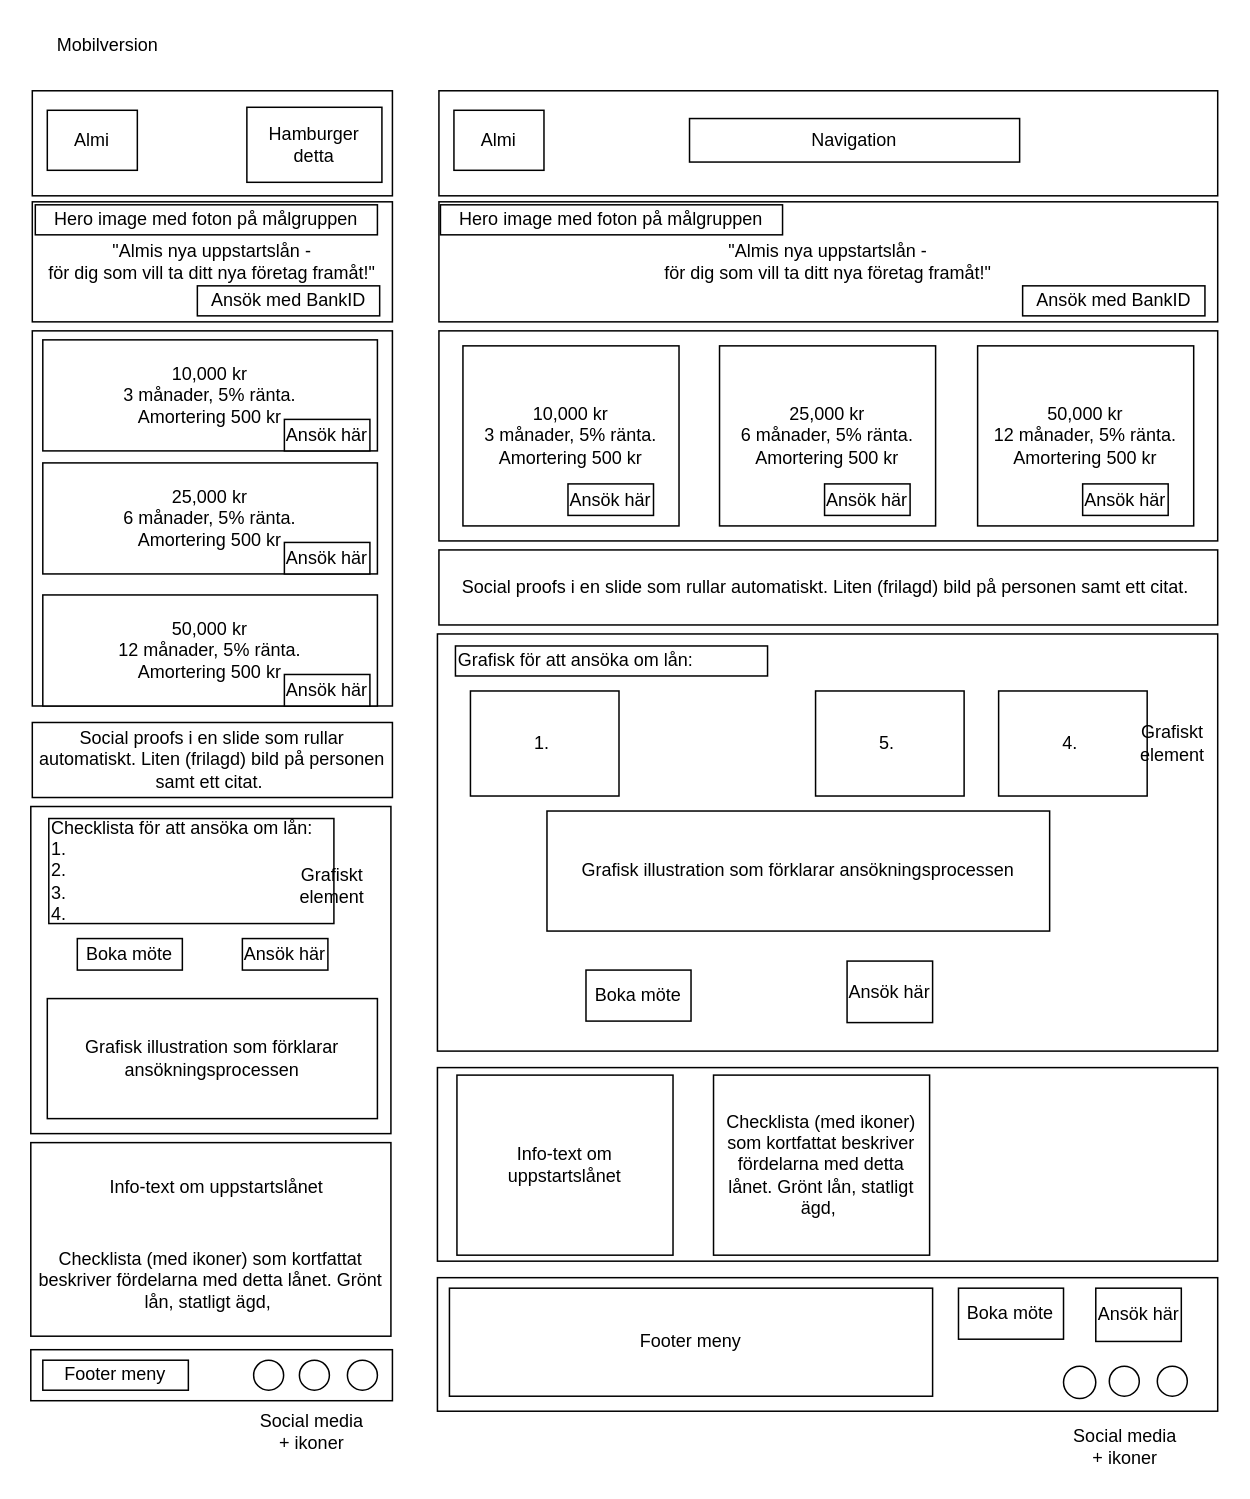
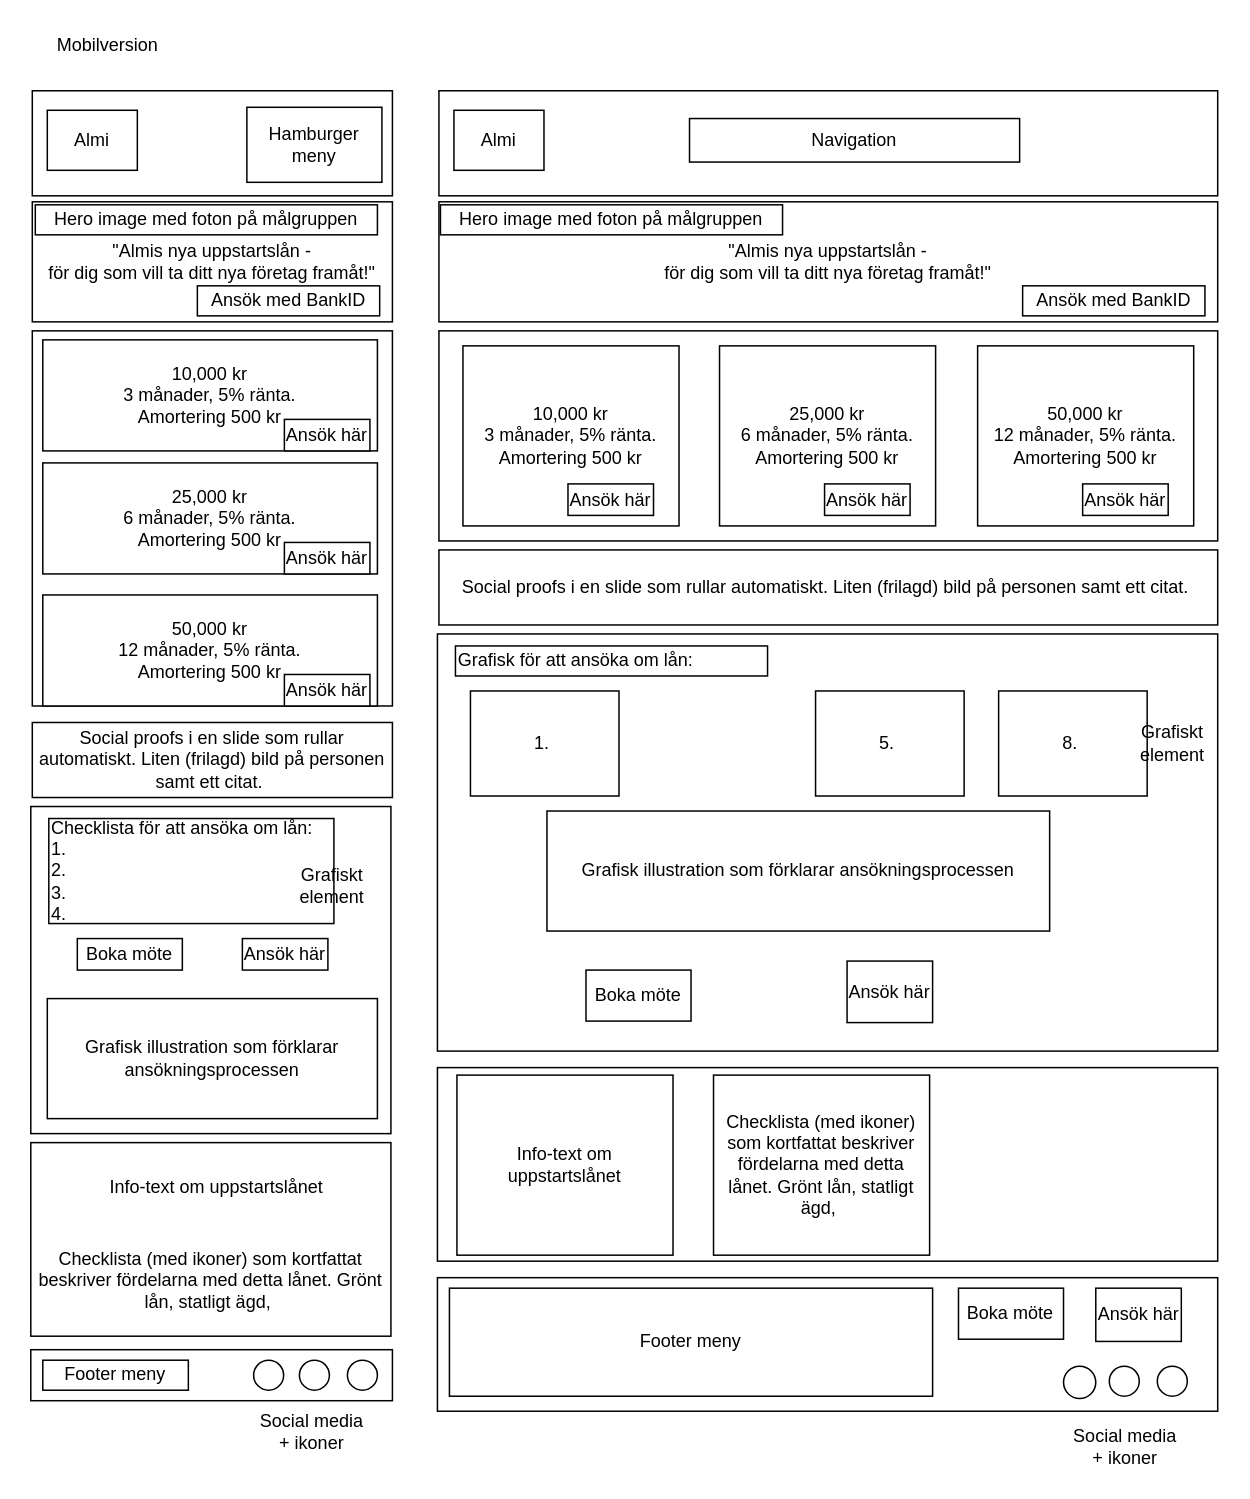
(314, 145) -> (314, 145)
(1073, 743) -> (1073, 743)
